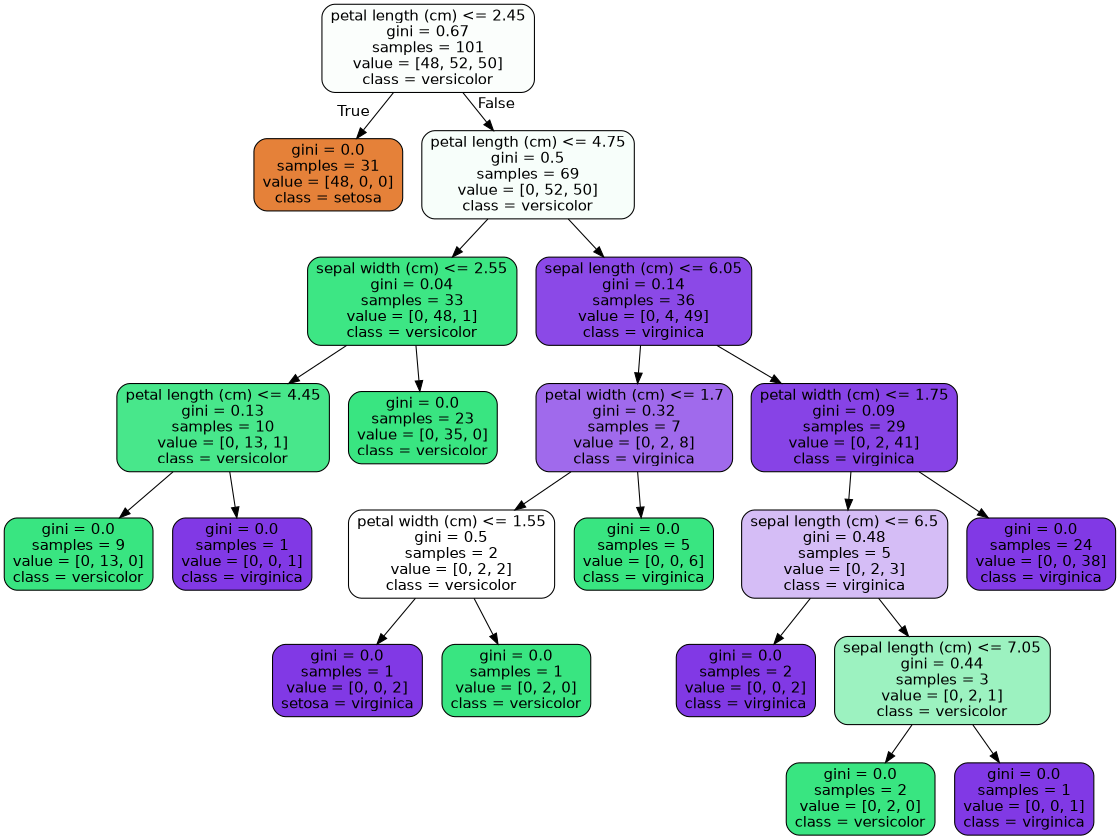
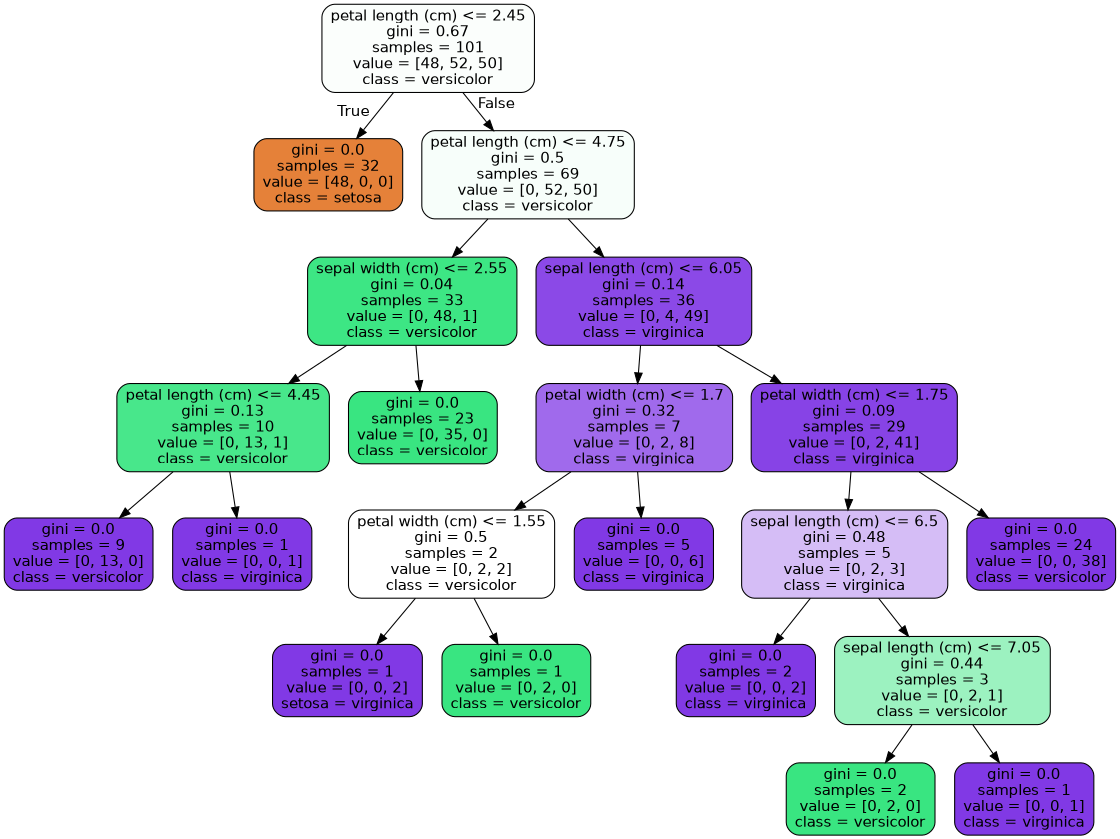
(328, 175) -> (328, 175)
(79, 554) -> (79, 554)
(644, 554) -> (644, 554)
(1041, 554) -> (1041, 554)
